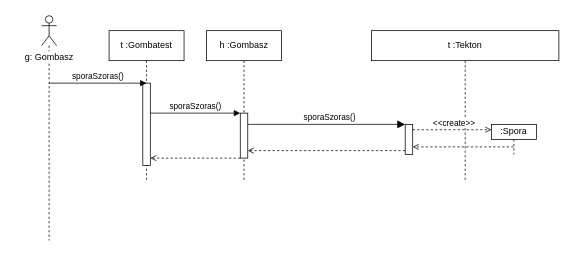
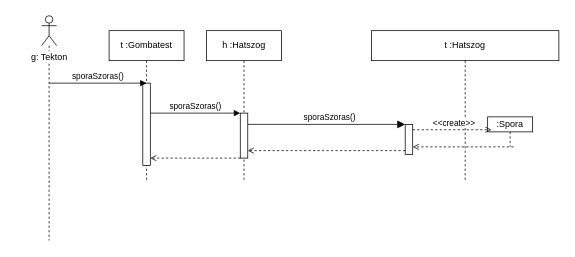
(244, 45) -> (244, 45)
(465, 45) -> (465, 45)
(50, 57) -> (50, 57)
(514, 139) -> (510, 132)
